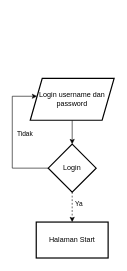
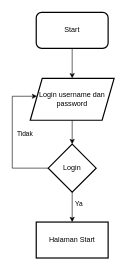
none -> (72, 30)
none -> (72, 72)
(72, 205) -> (72, 205)
